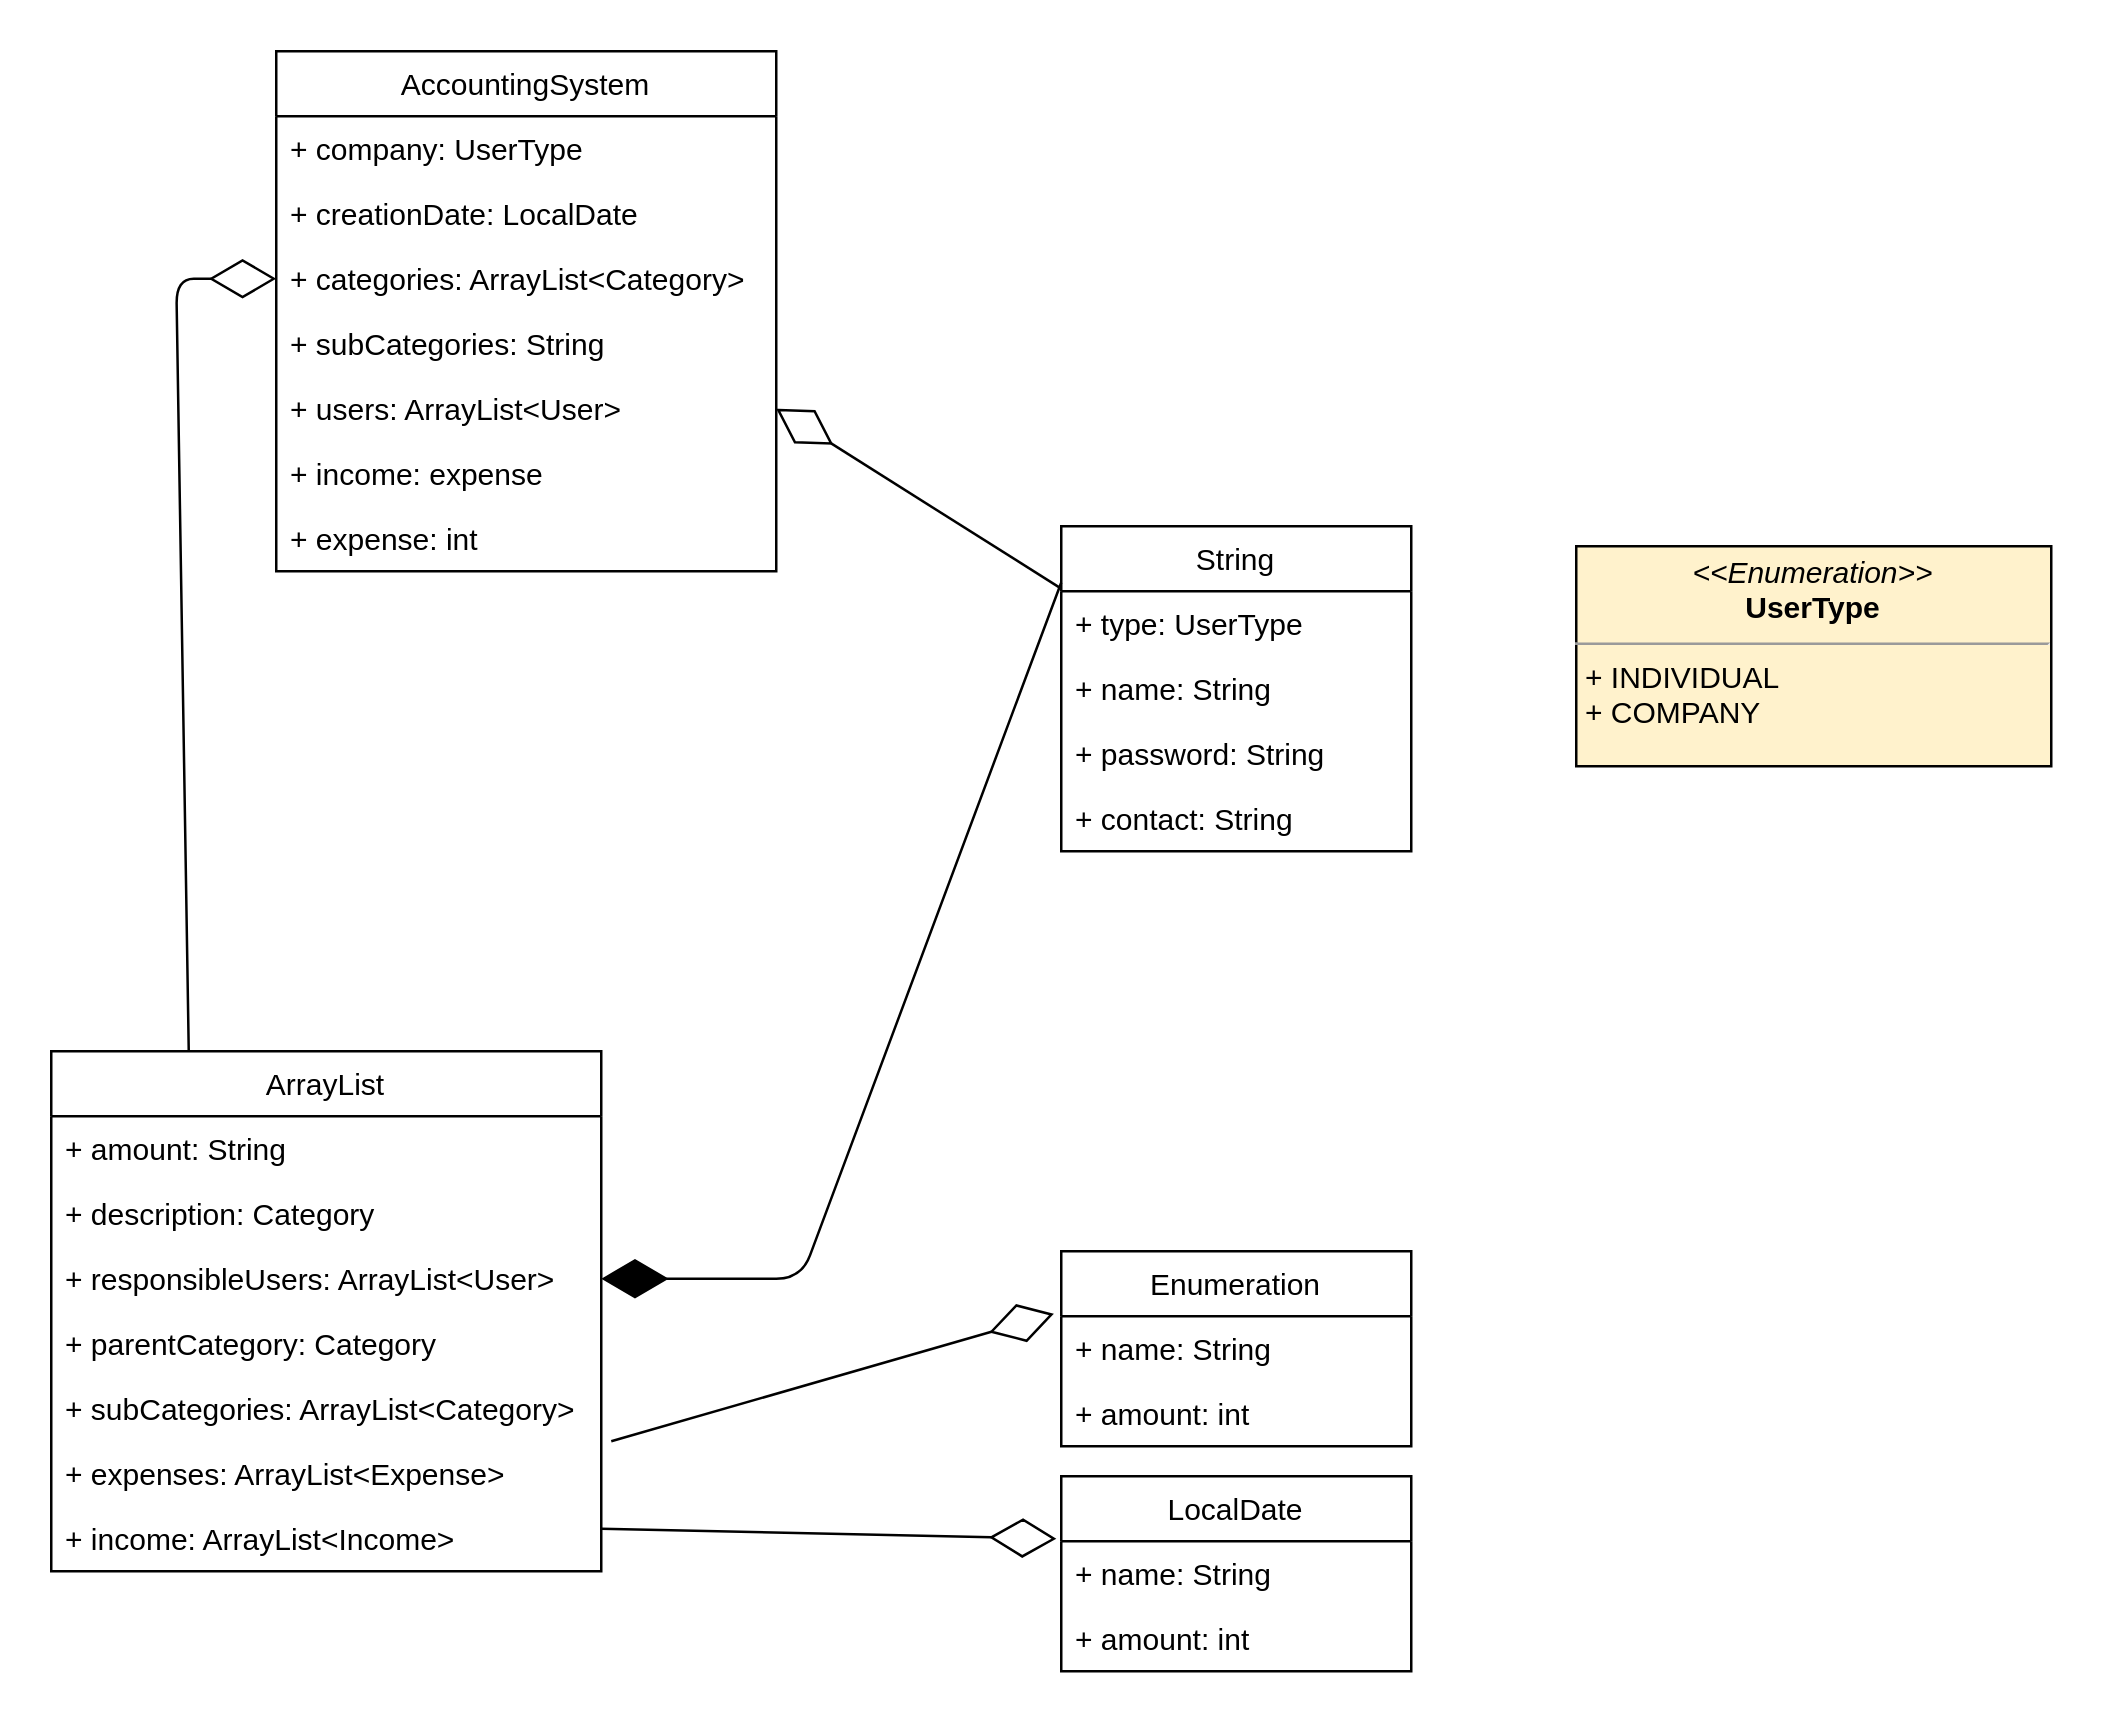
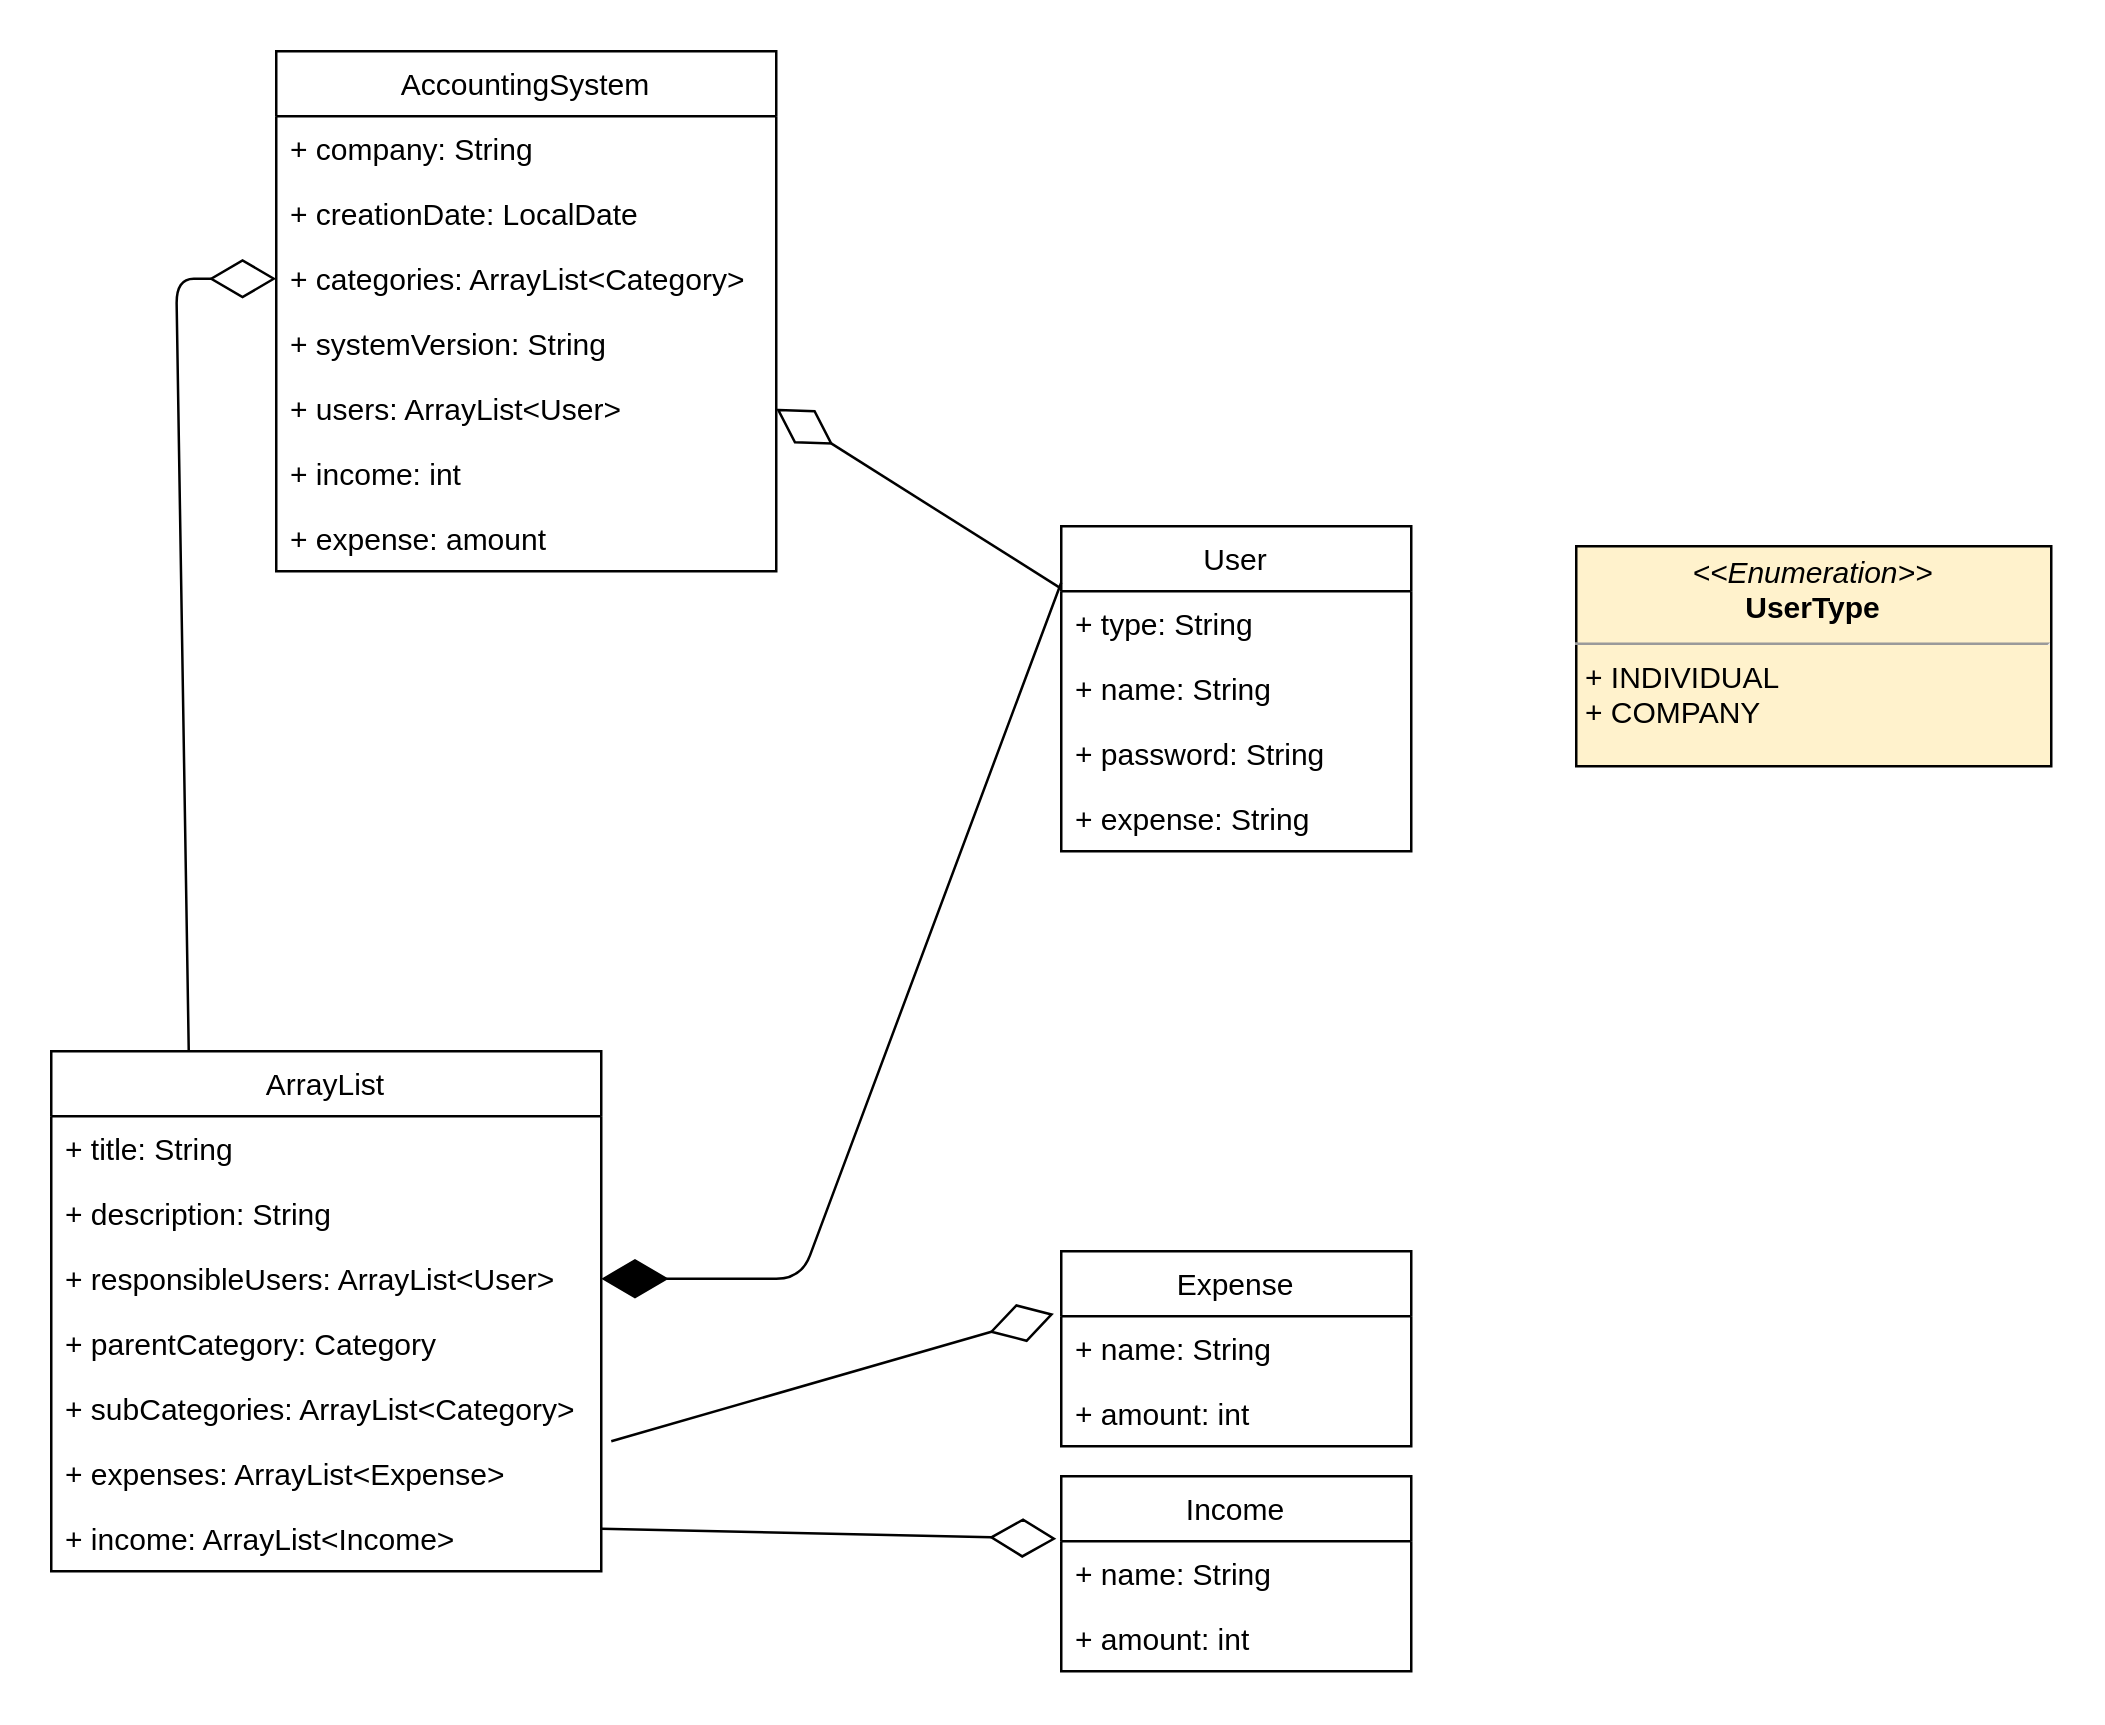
(438, 150) -> (417, 150)
(464, 345) -> (464, 345)
(417, 475) -> (380, 475)
(392, 540) -> (421, 540)
(1235, 560) -> (1235, 560)
(1198, 625) -> (1177, 625)
(1202, 820) -> (1202, 820)
(184, 1150) -> (168, 1150)
(239, 1215) -> (218, 1215)
(1235, 1285) -> (1235, 1285)
(1235, 1510) -> (1235, 1510)
